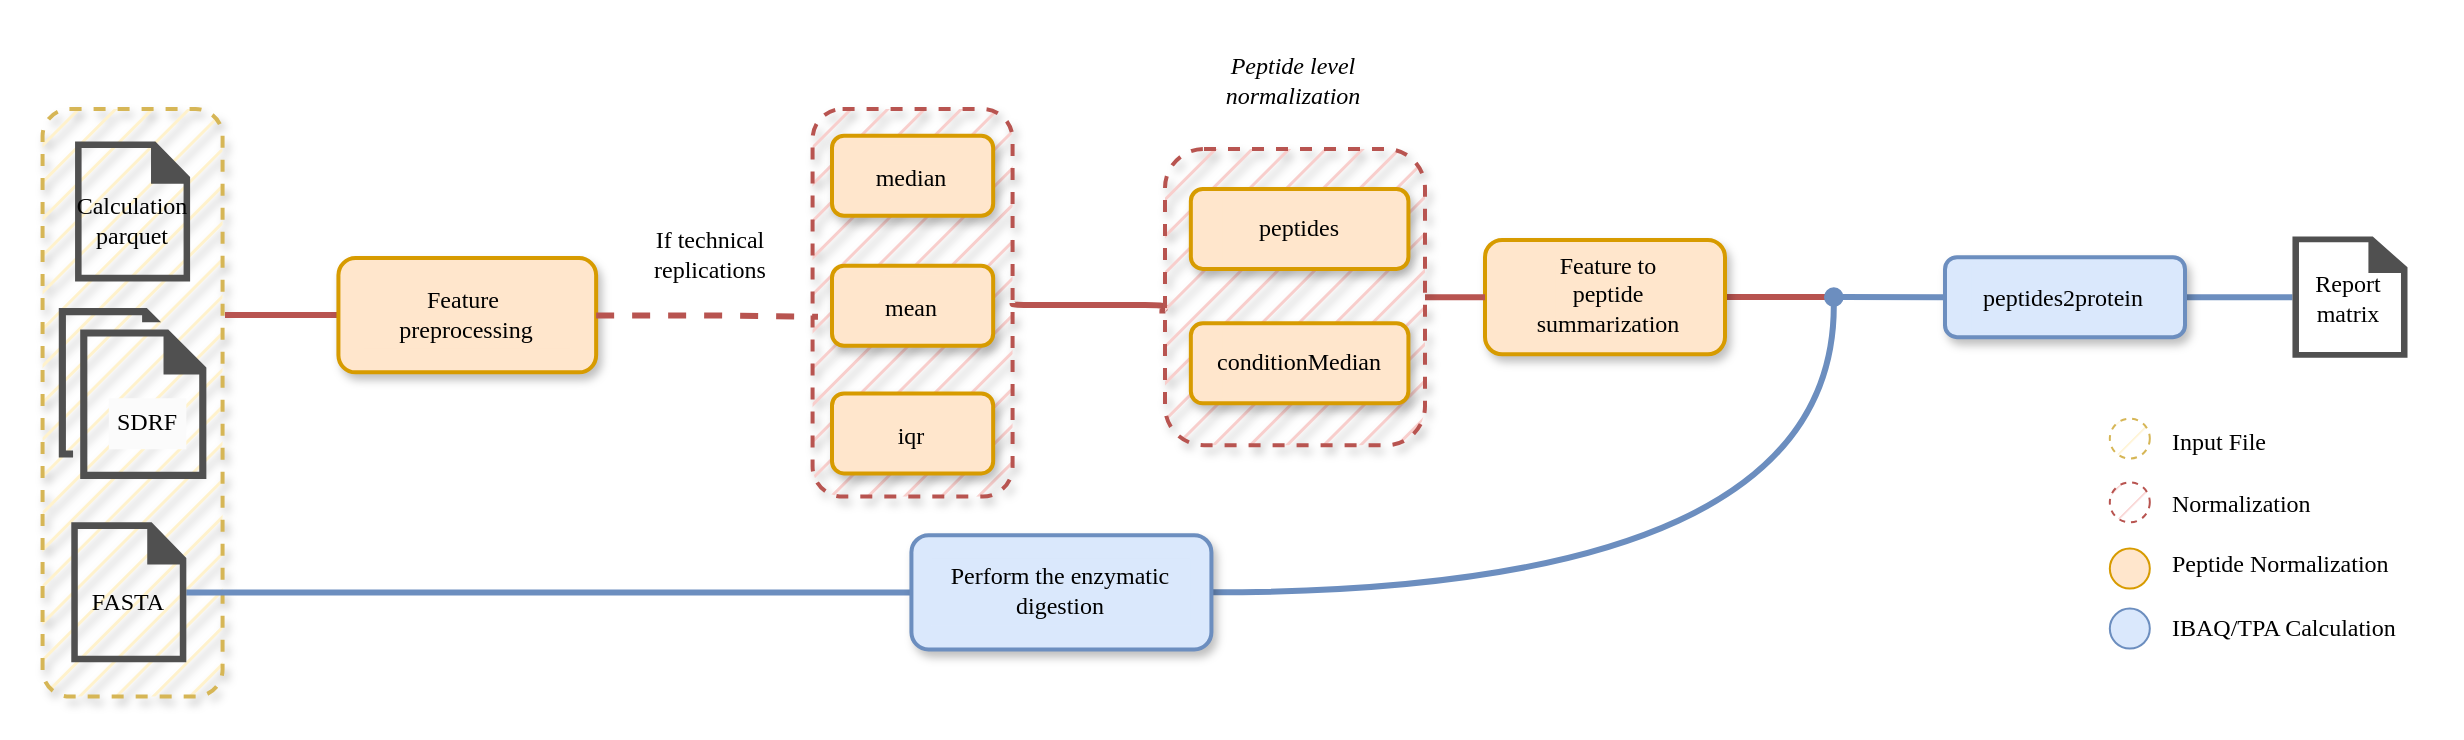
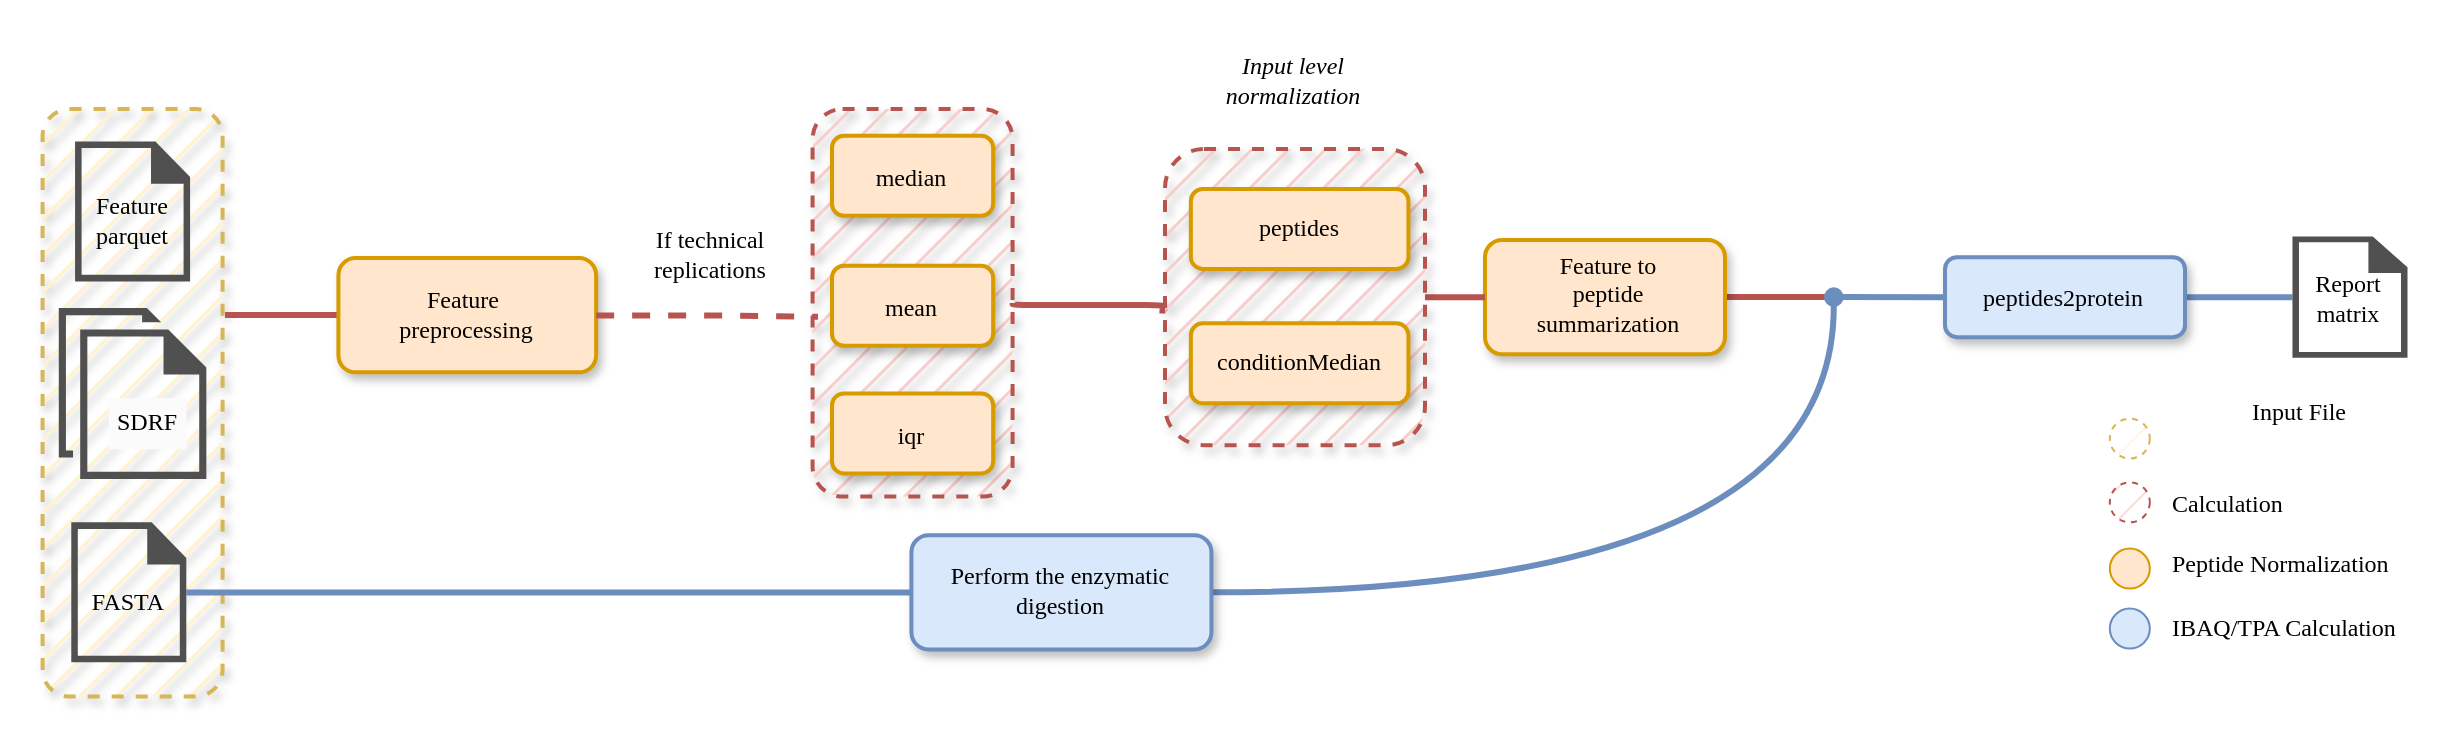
(1294, 81) -> (1294, 81)
(133, 221) -> (133, 221)
(2264, 443) -> (2344, 413)
(2241, 505) -> (2238, 505)
